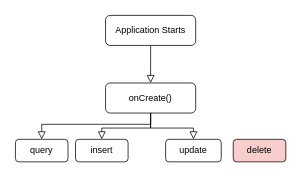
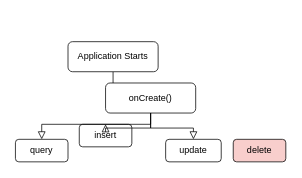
(150, 30) -> (113, 57)
(102, 150) -> (105, 135)
